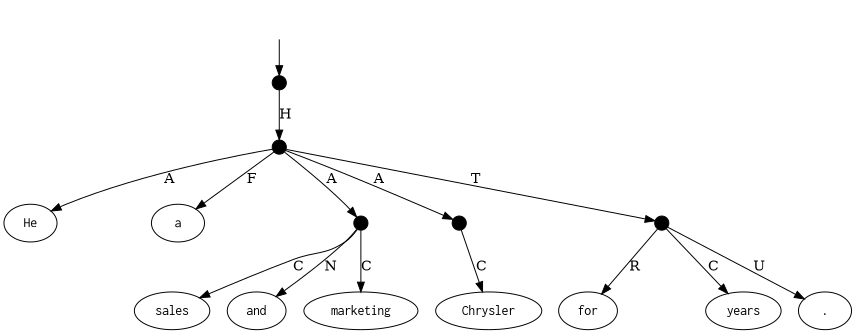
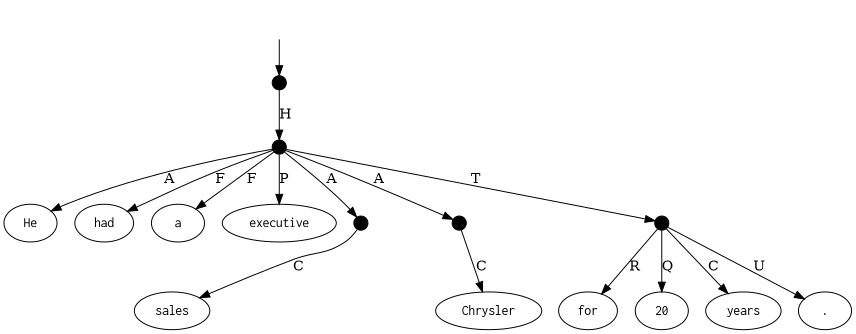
none -> (104, 223)
none -> (279, 223)
(257, 311) -> none
(361, 311) -> none
none -> (662, 311)
